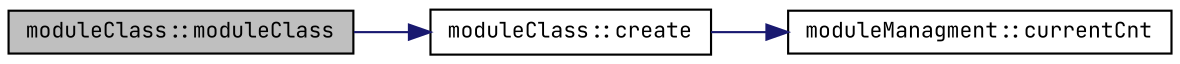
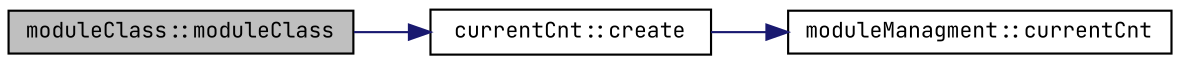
(571, 32) -> (571, 32)
